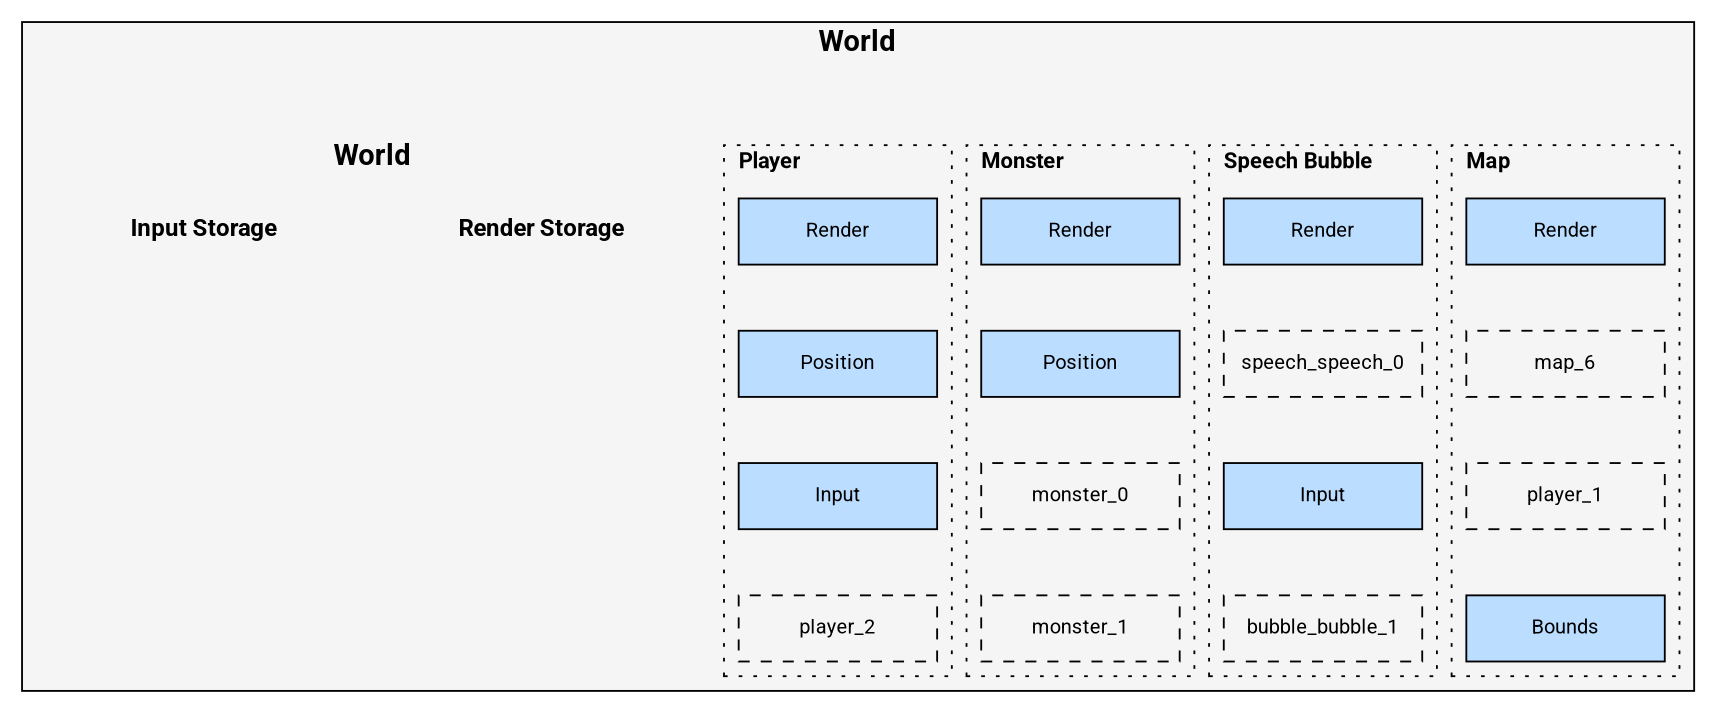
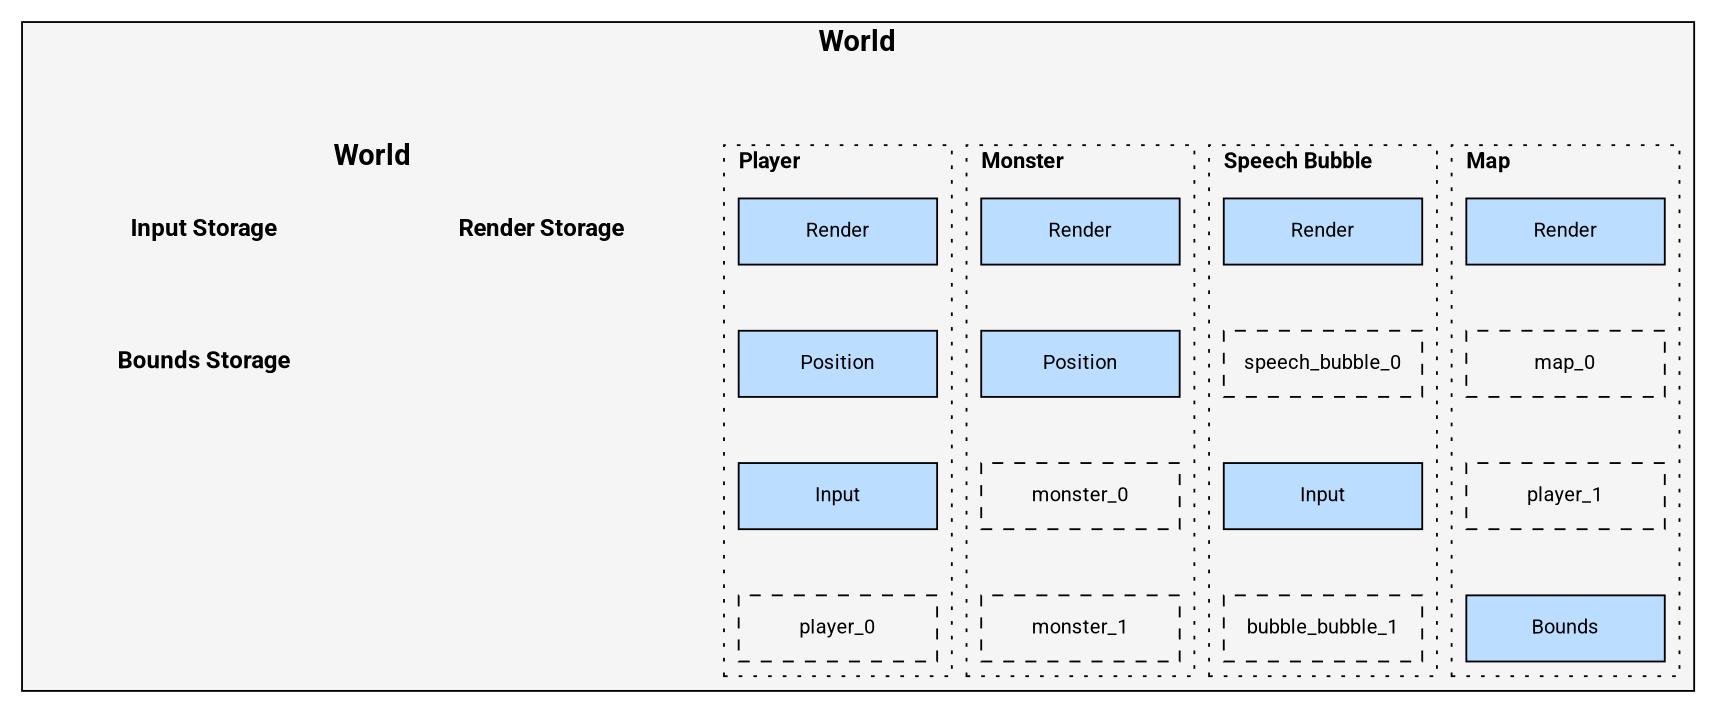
none -> (204, 364)
(1323, 364) -> (1323, 364)
(1566, 364) -> (1566, 364)
(838, 628) -> (838, 628)
